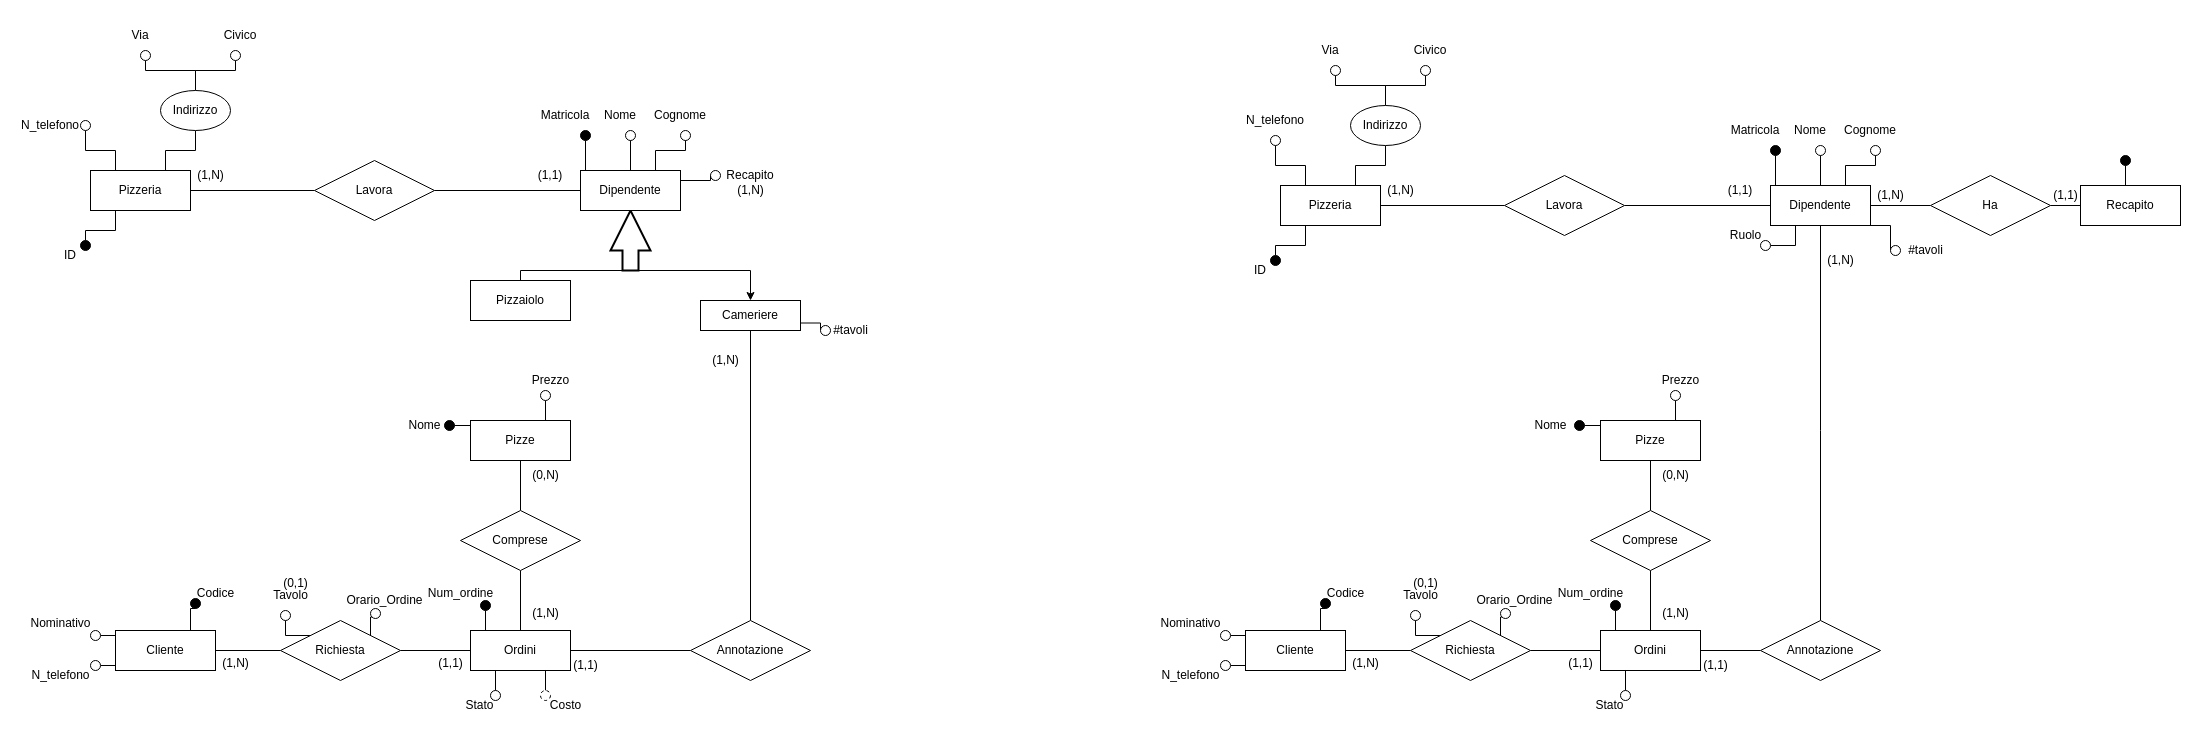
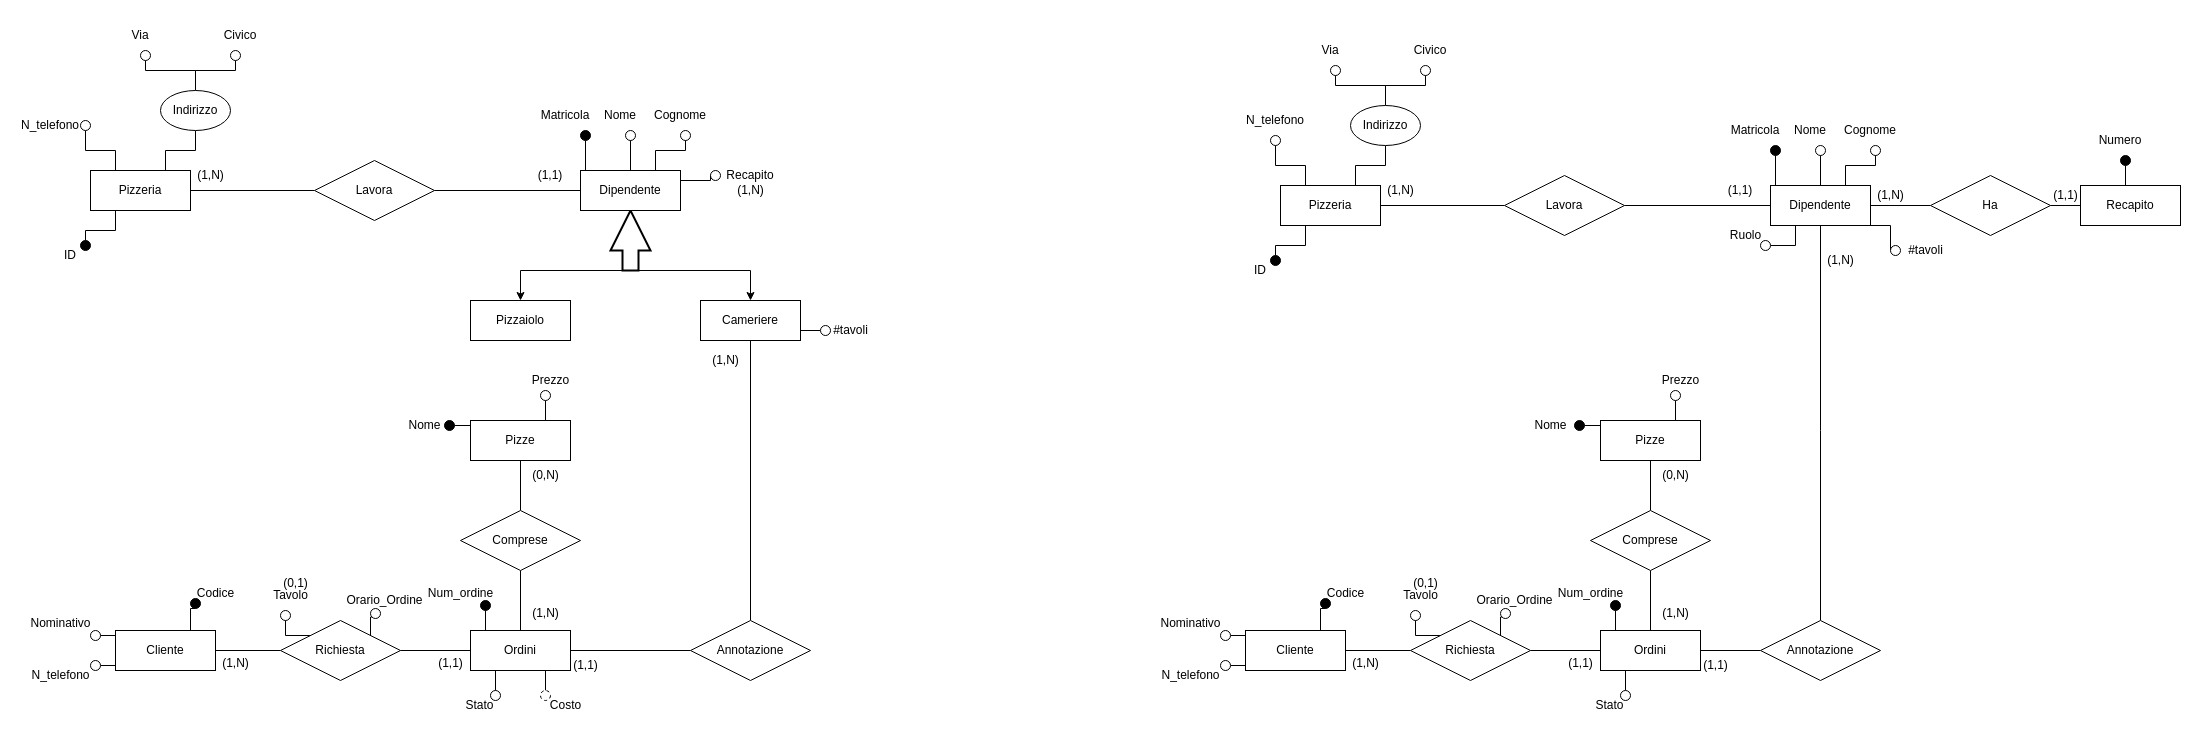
none -> (2121, 141)
(521, 301) -> (521, 321)
(751, 316) -> (751, 321)
